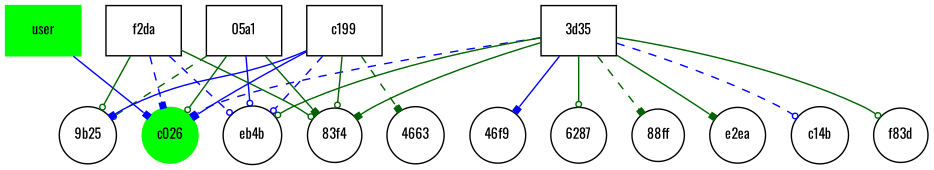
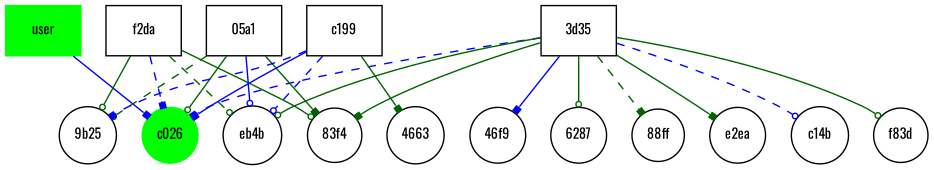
(340, 79) -> none
(381, 84) -> (381, 84)
(186, 85) -> (186, 85)
(210, 94) -> (210, 94)
